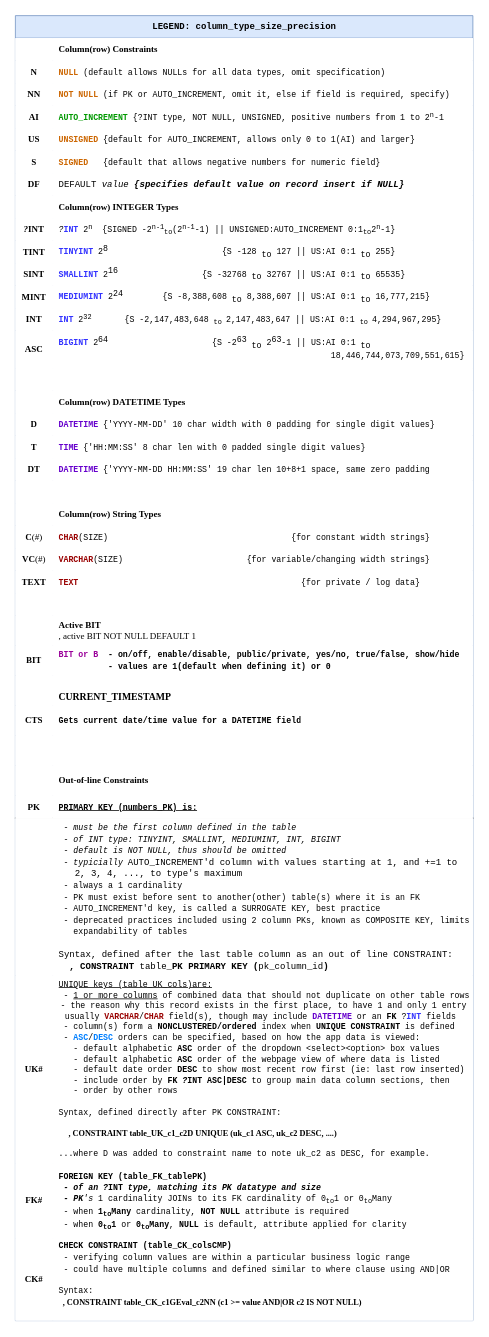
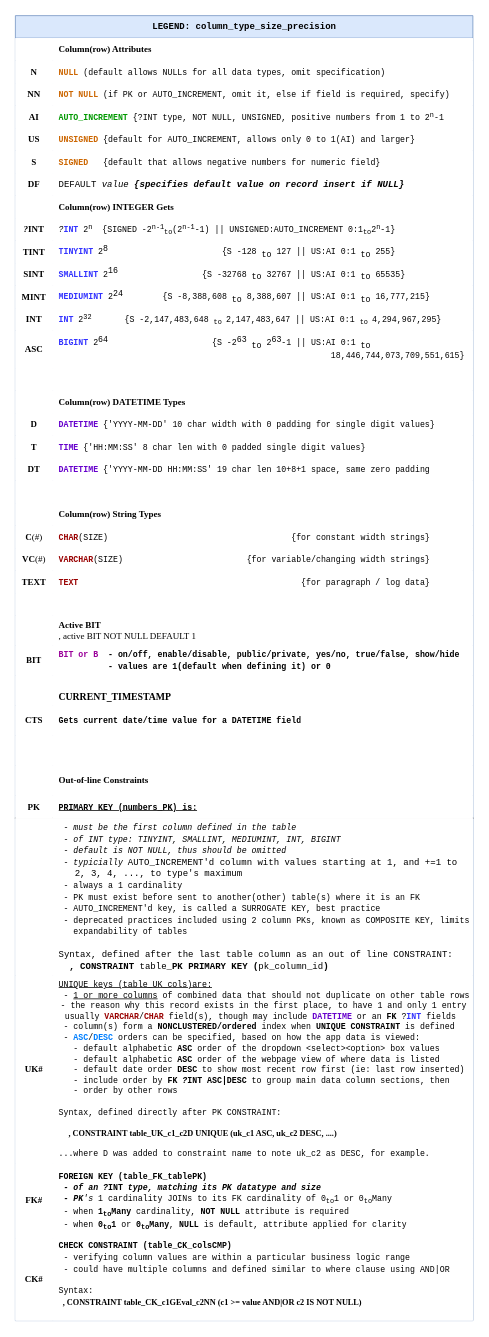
(113, 49) -> (111, 49)
(118, 207) -> (116, 207)
(210, 582) -> (216, 582)
